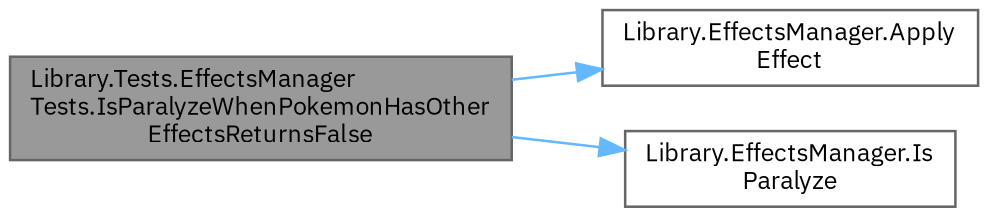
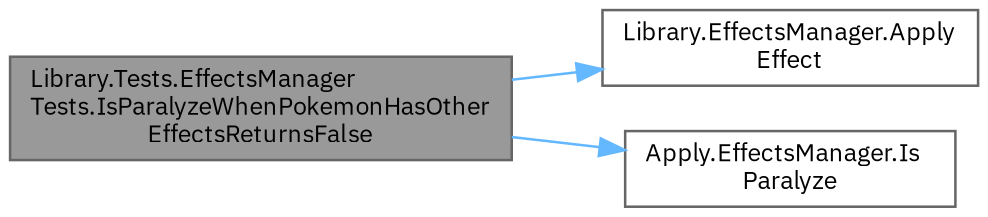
(790, 169) -> (790, 169)
